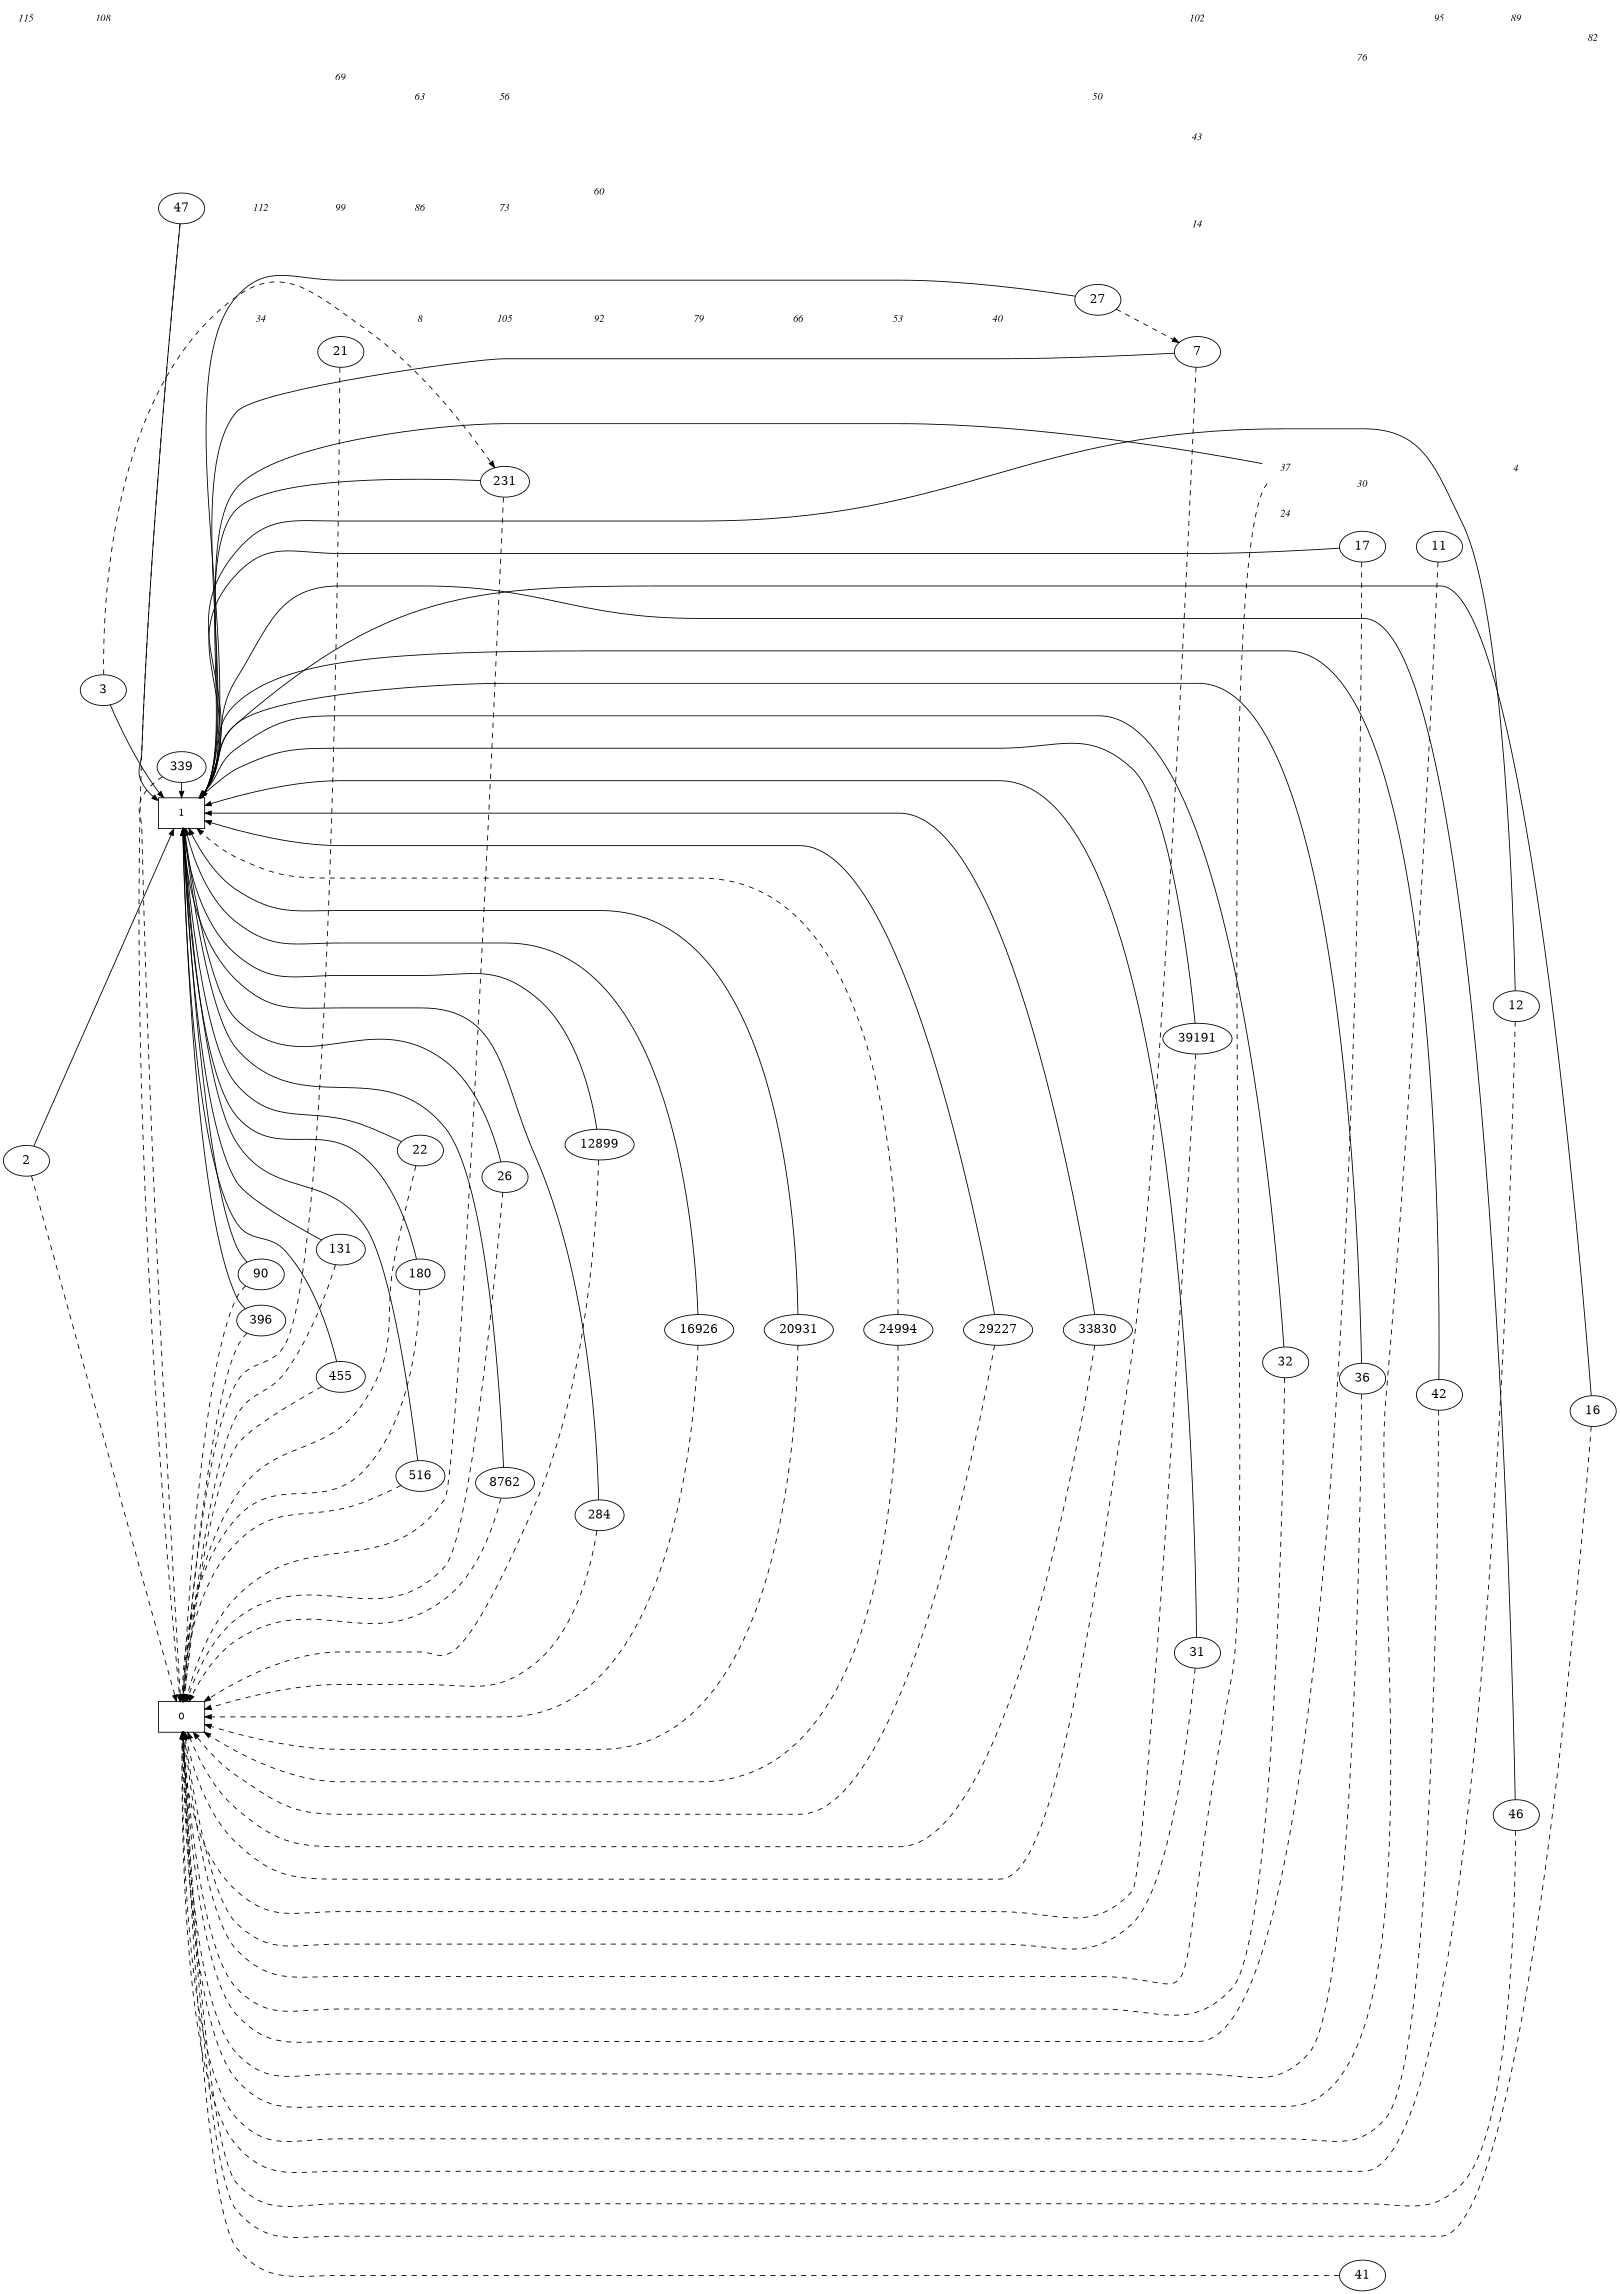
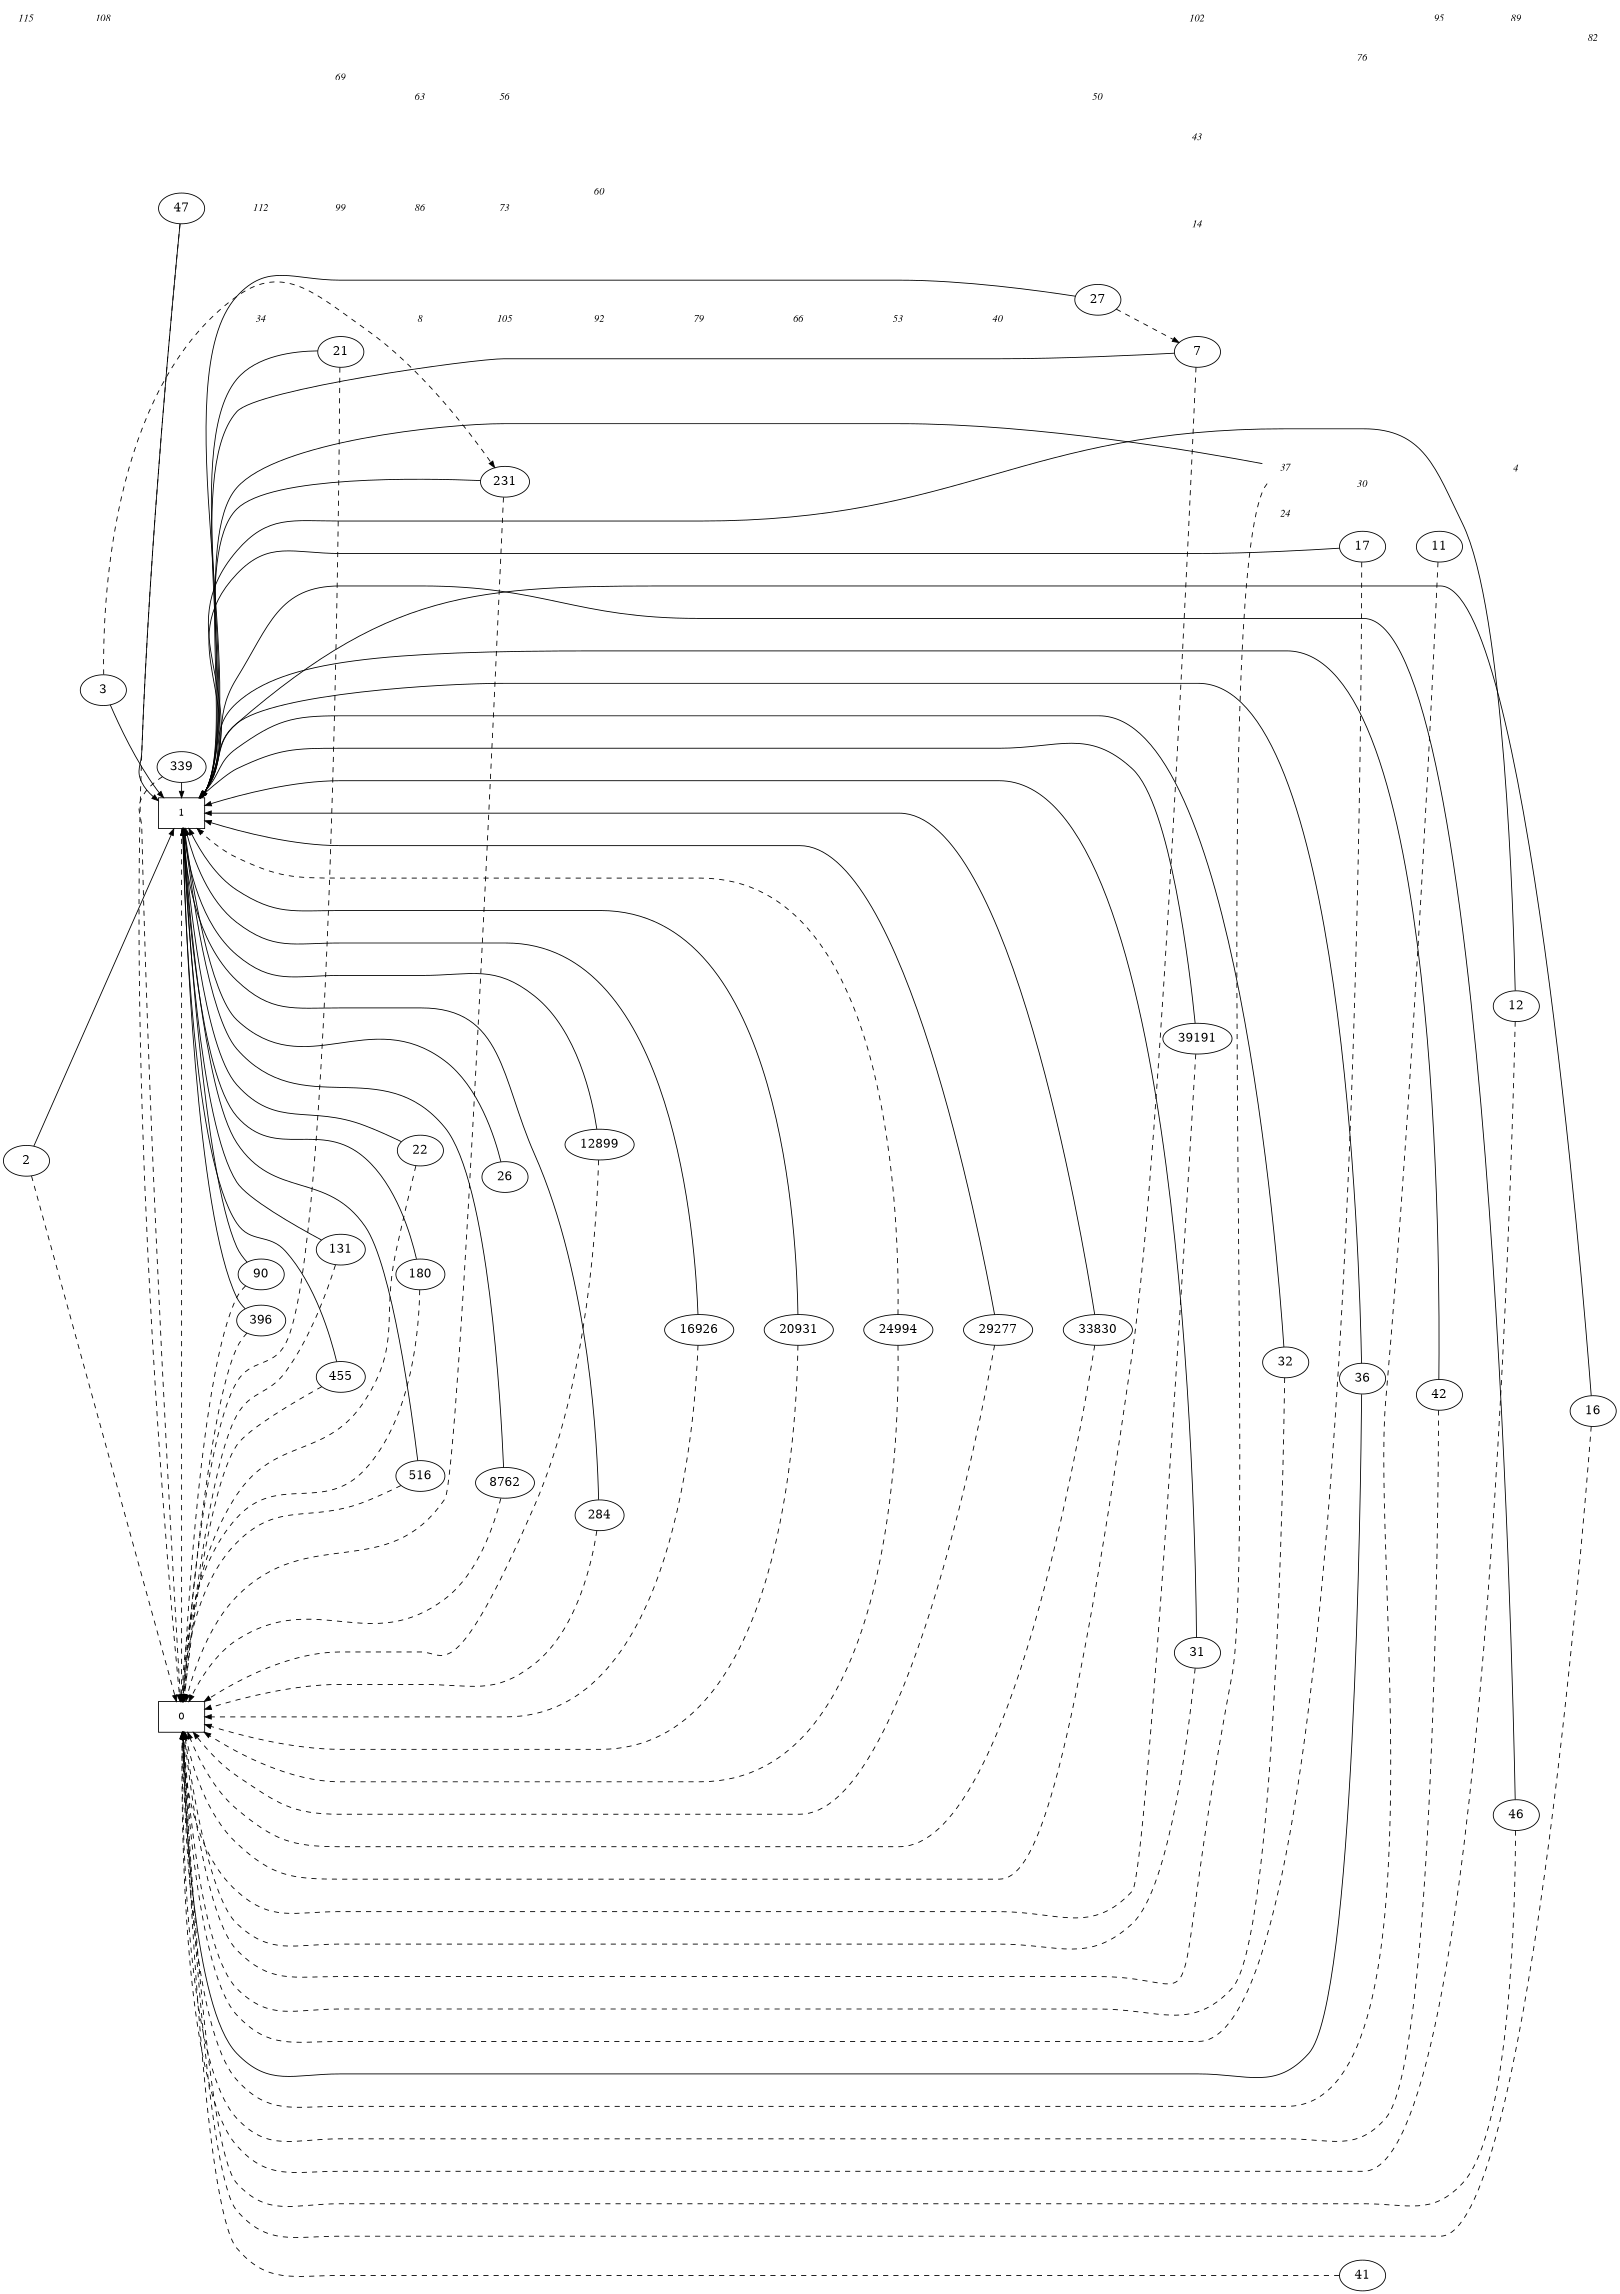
none -> (216, 439)
(998, 1330) -> (998, 1330)
(457, 1536) -> (182, 1262)
(944, 2074) -> (944, 2074)
